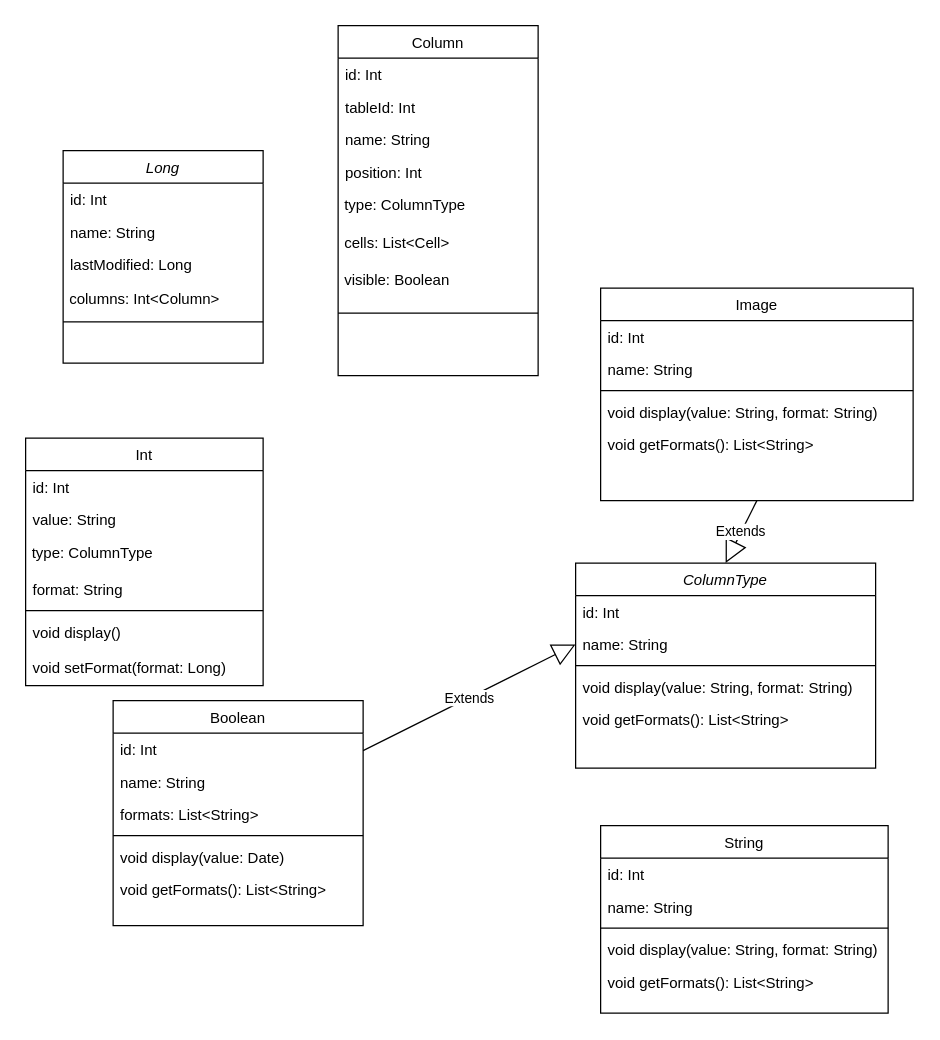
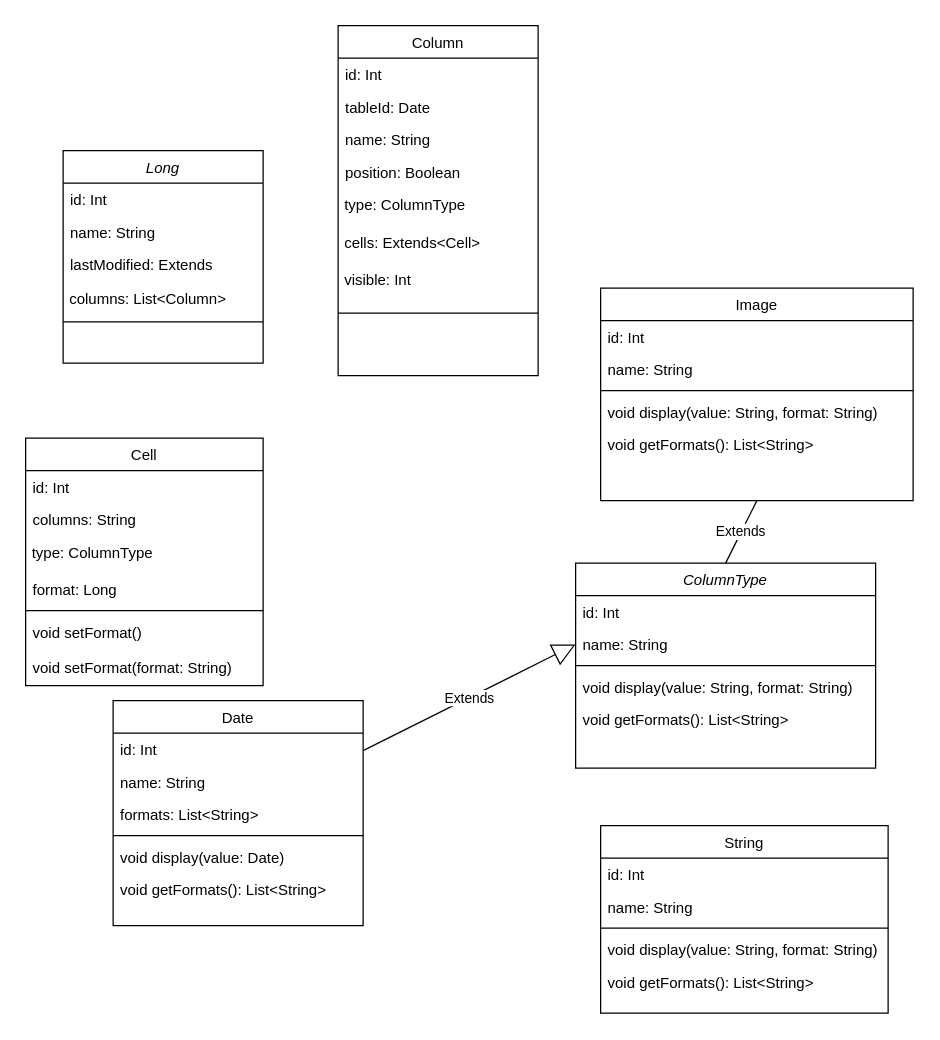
(390, 108) -> (394, 108)
(392, 173) -> (407, 173)
(398, 243) -> (413, 243)
(136, 265) -> (148, 265)
(396, 281) -> (381, 281)
(142, 299) -> (144, 299)
(144, 455) -> (144, 455)
(79, 520) -> (88, 520)
(736, 542) -> (732, 551)
(85, 590) -> (79, 590)
(84, 633) -> (96, 633)
(142, 668) -> (149, 668)
(238, 718) -> (238, 718)
